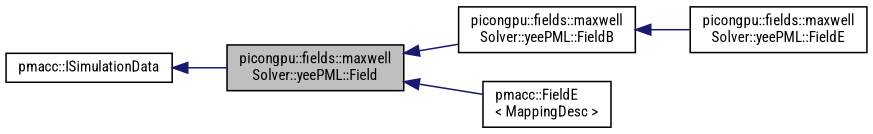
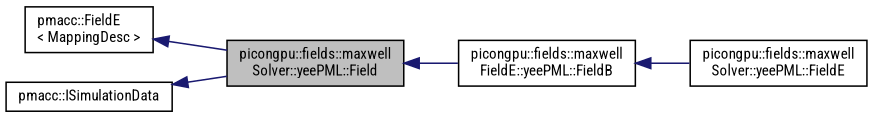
(547, 30) -> (547, 63)
(451, 89) -> (198, 46)
